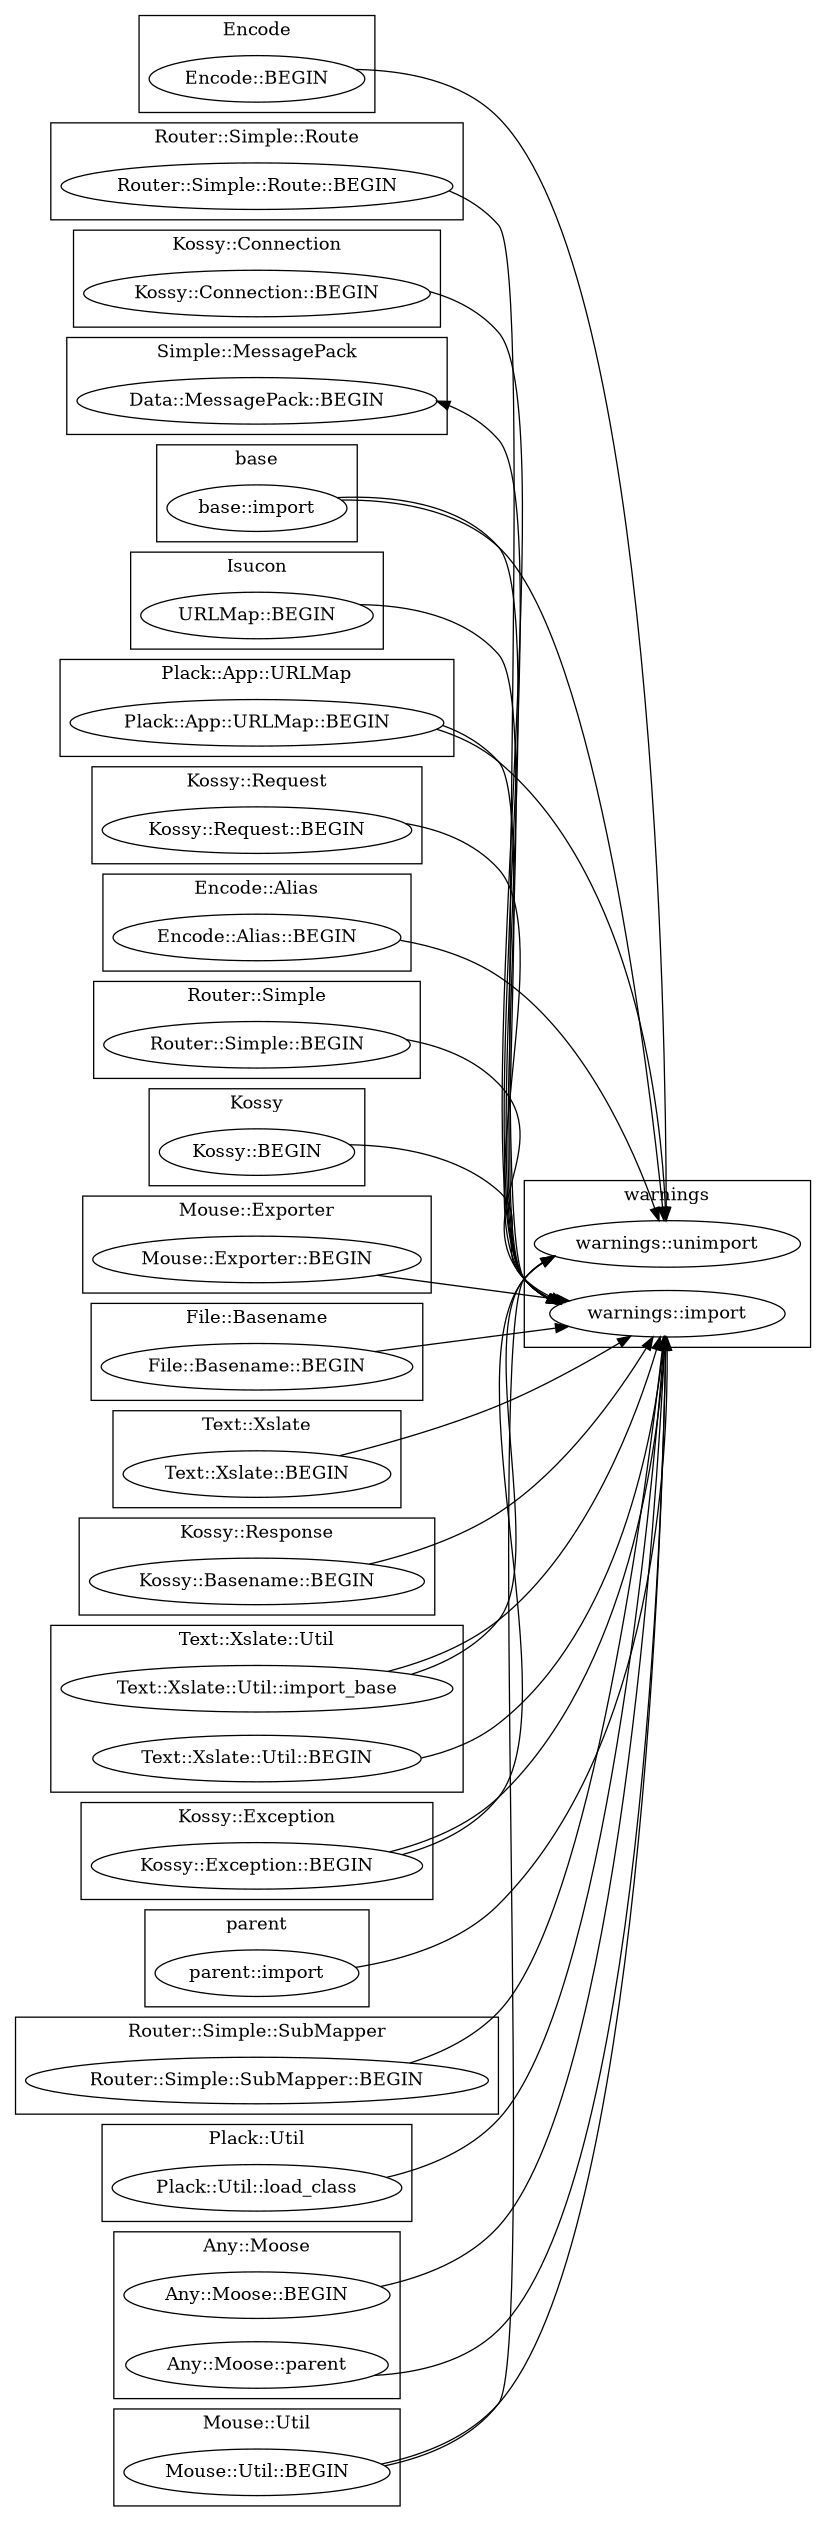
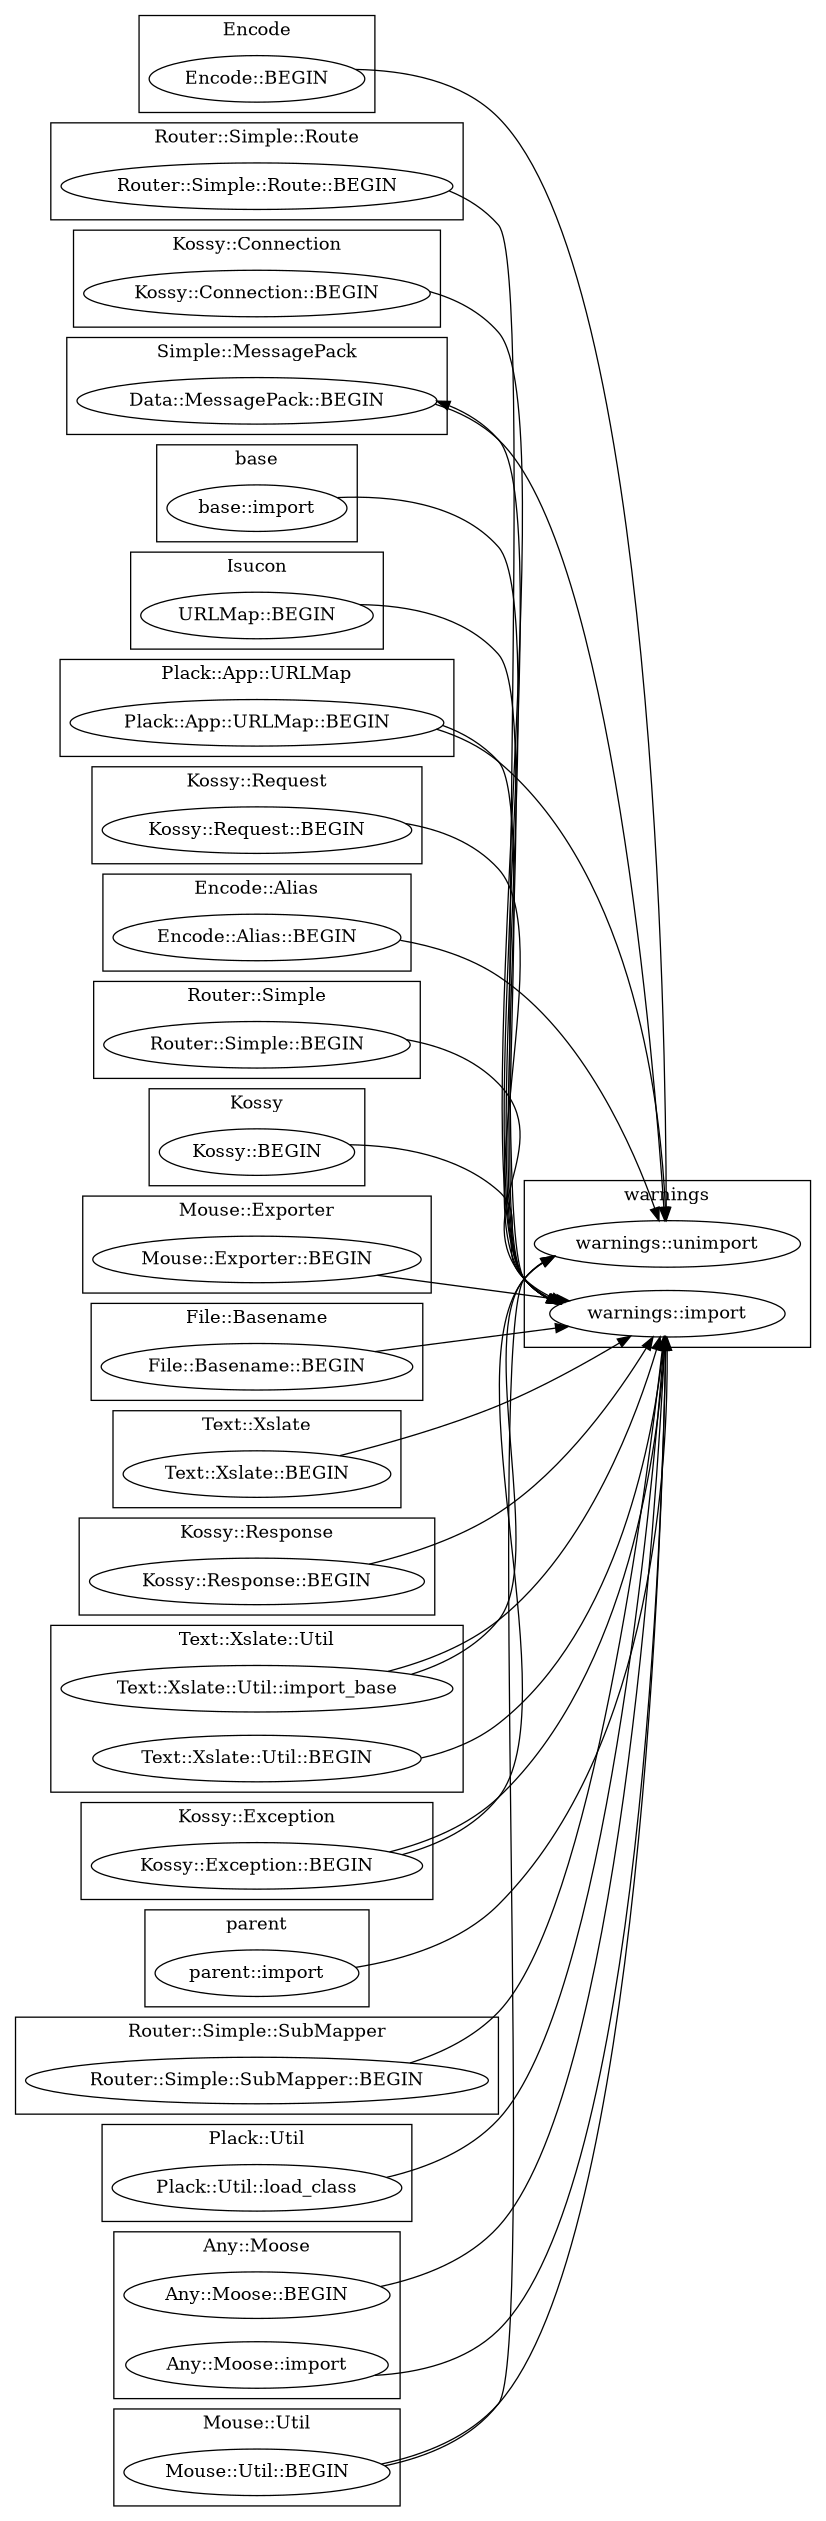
(596, 785) -> (614, 777)
(257, 1581) -> (257, 1581)
(257, 2365) -> (257, 2365)
